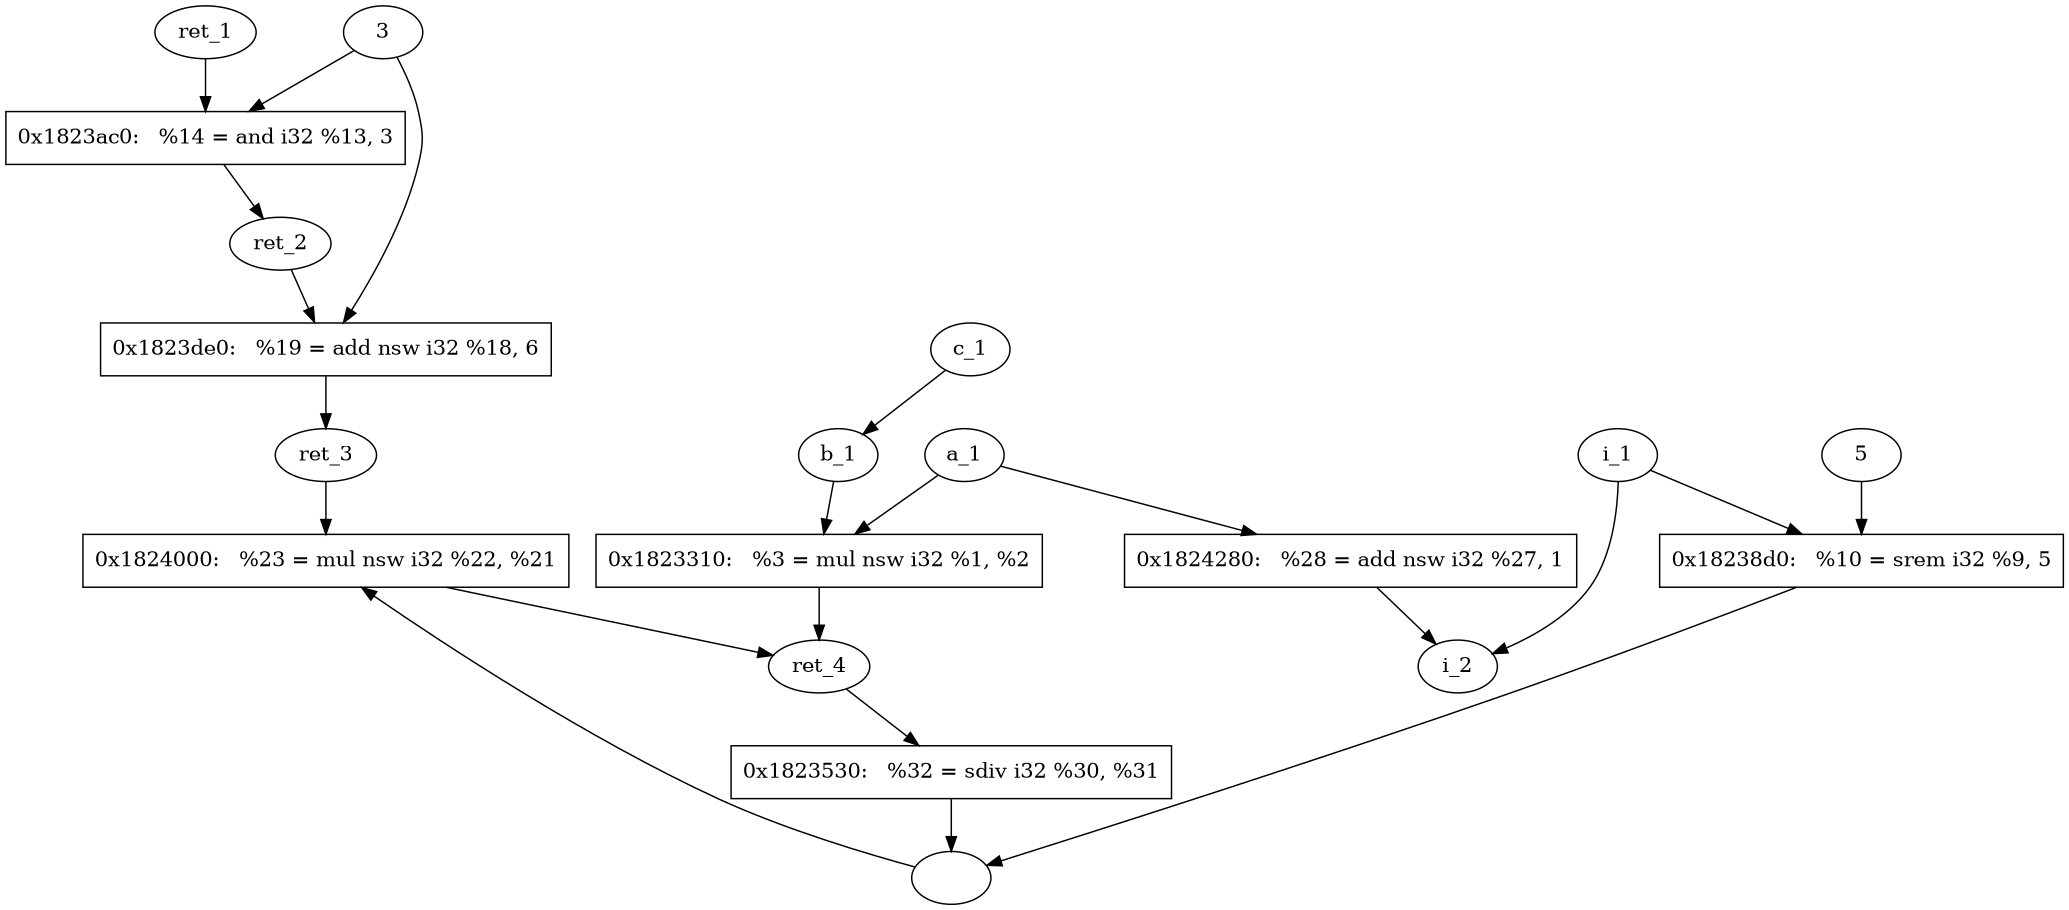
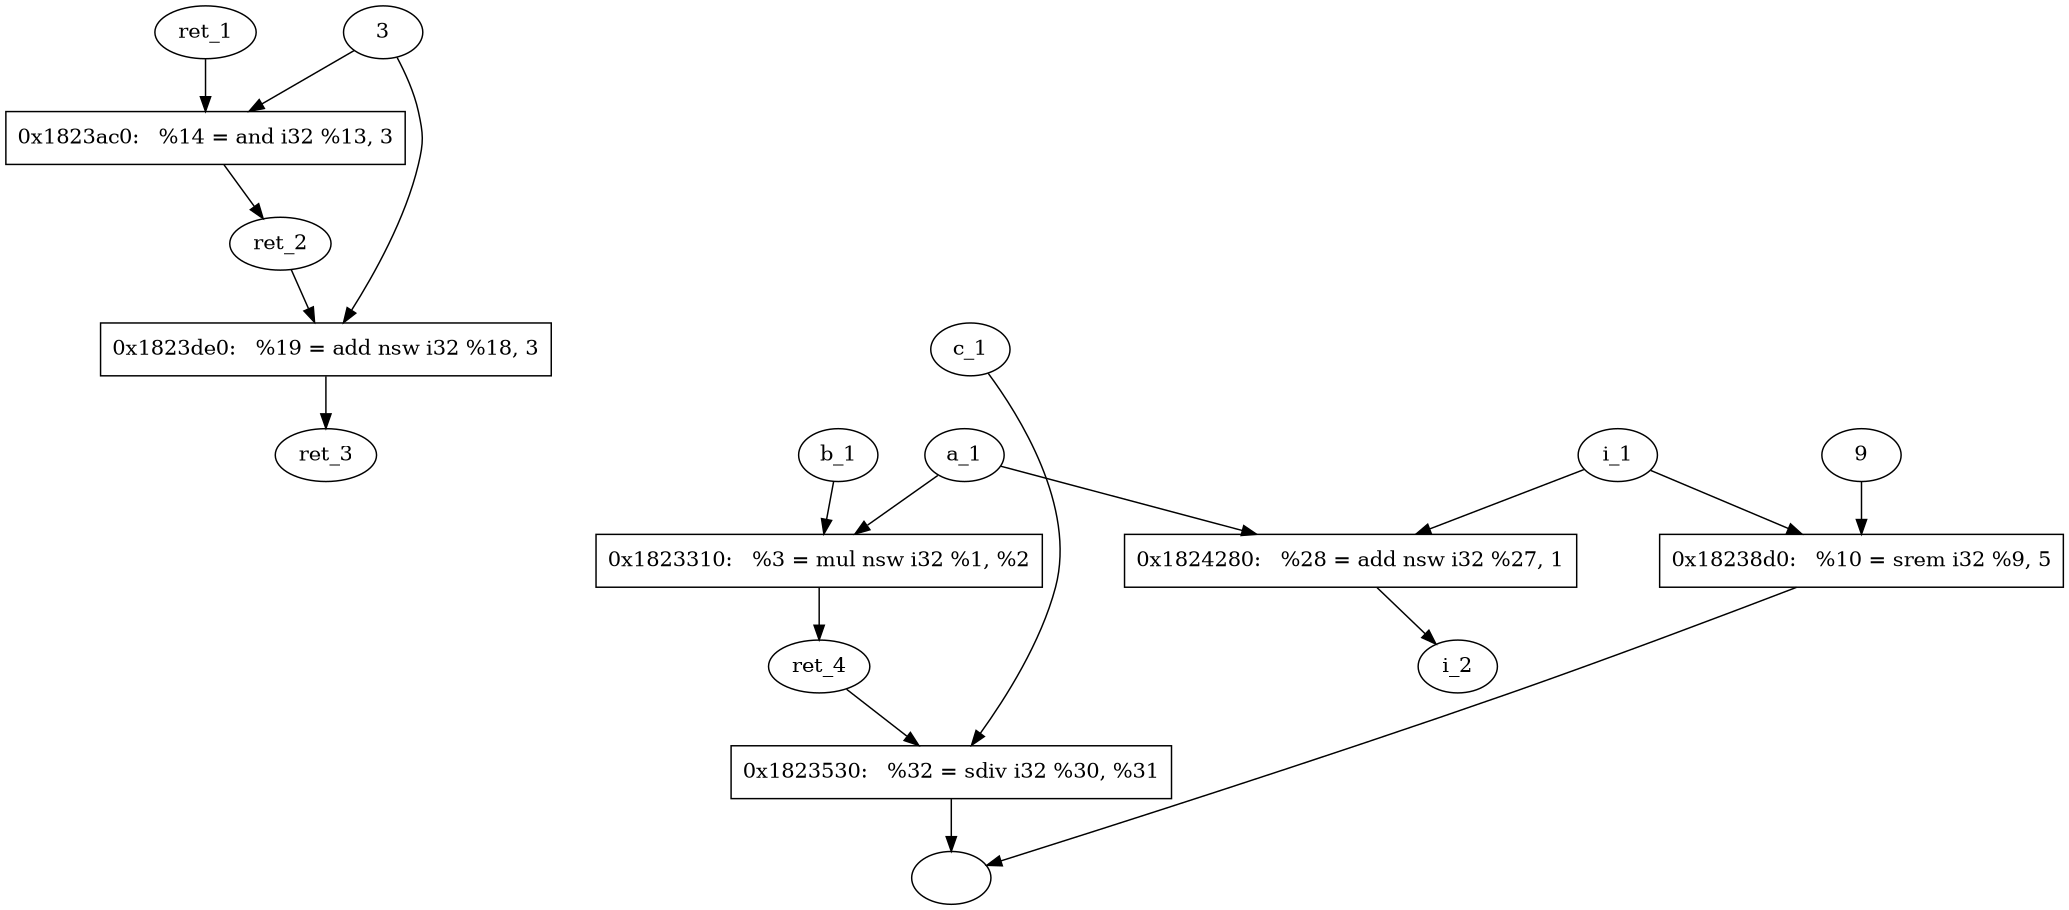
(326, 349) -> (326, 349)
(910, 398) -> (1060, 554)
(1861, 455) -> (1861, 455)
(326, 561) -> none
(1592, 584) -> (1507, 499)
